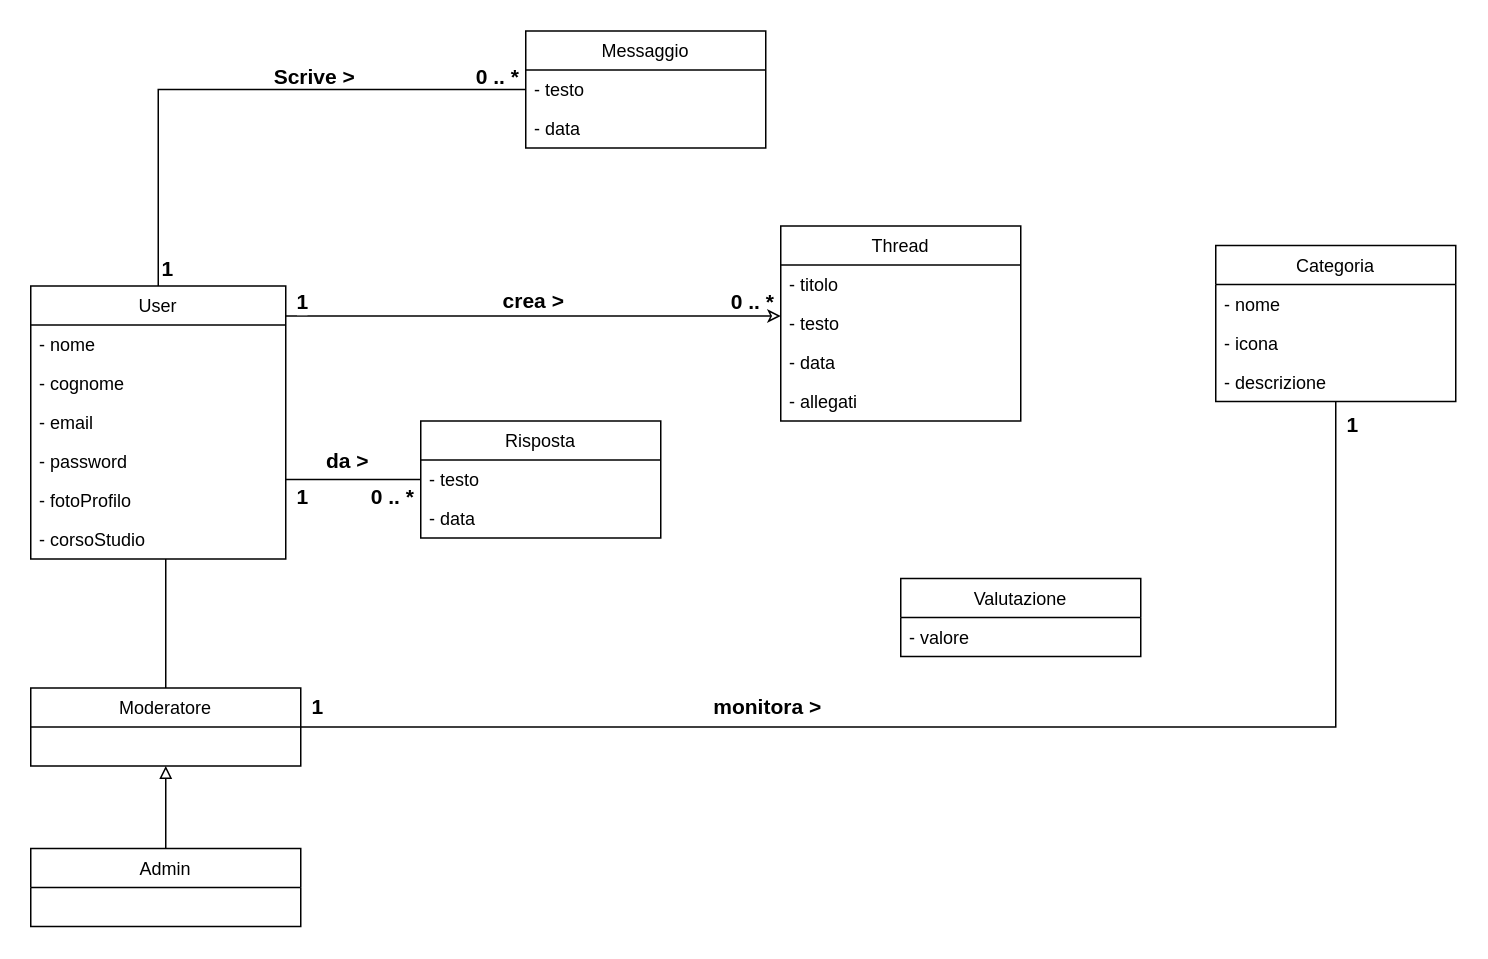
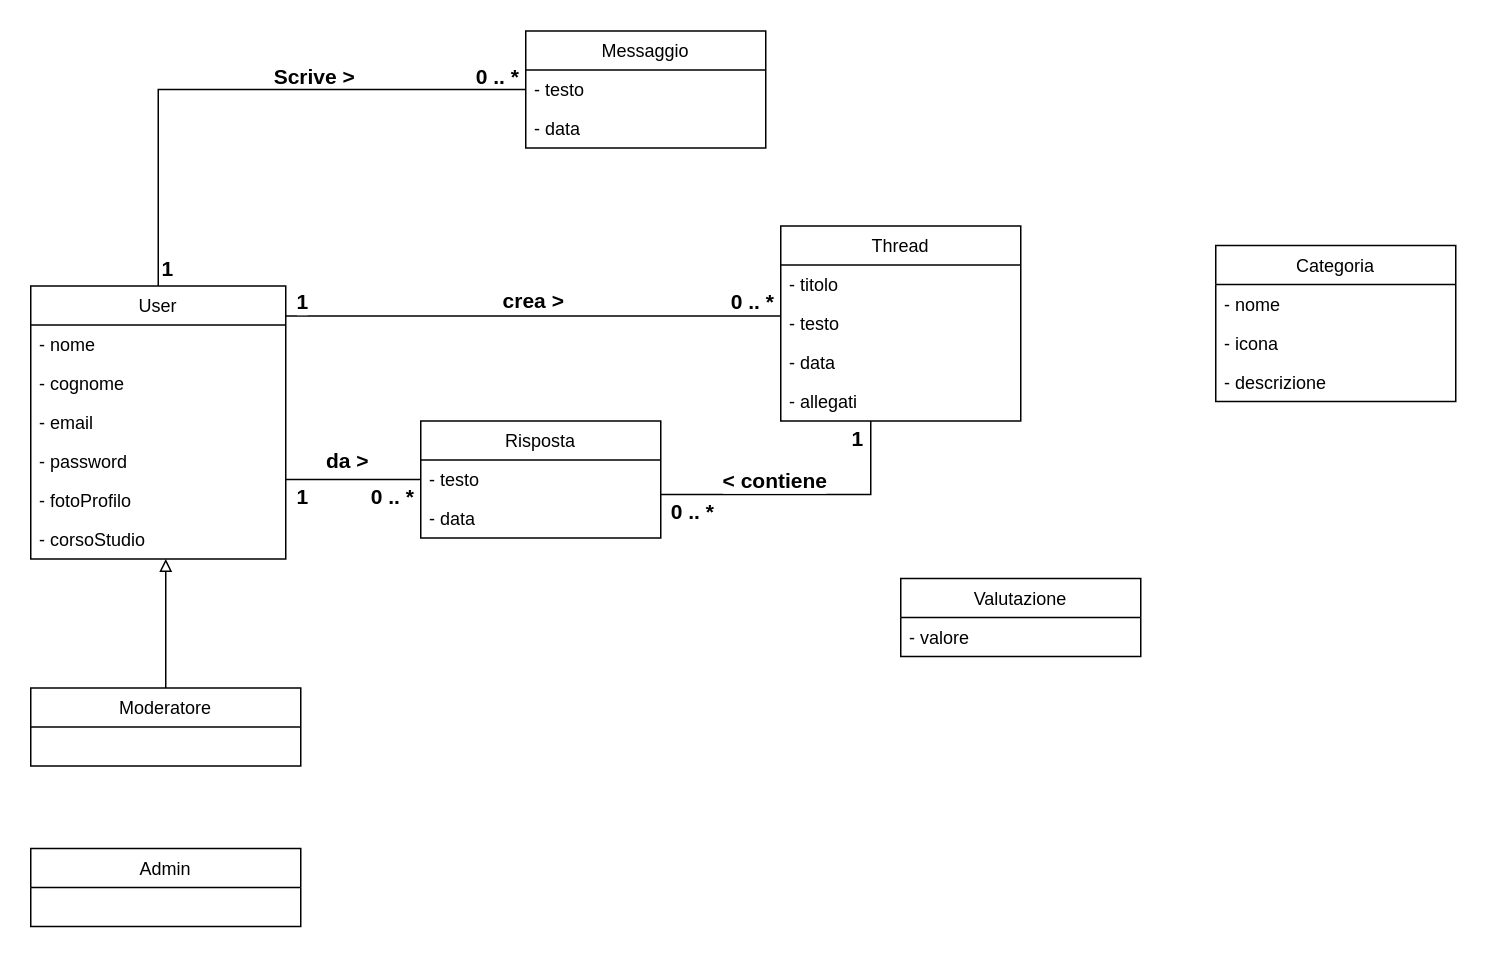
(769, 316) -> (772, 316)
none -> (802, 494)
(166, 567) -> (166, 572)
(980, 727) -> none
(166, 813) -> none
